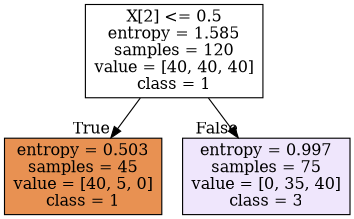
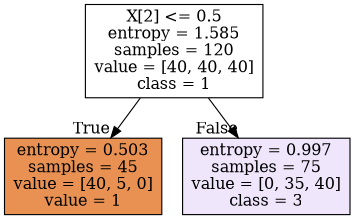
(83, 176) -> (83, 176)
